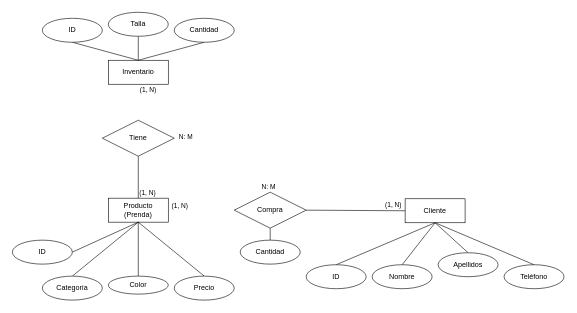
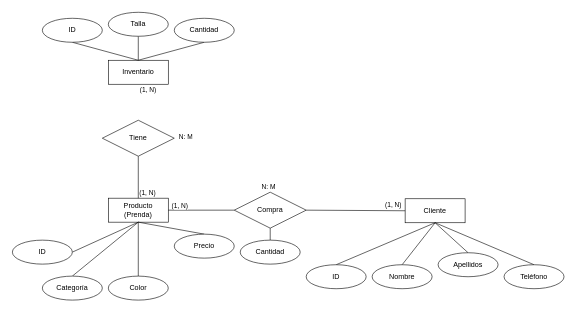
none -> (201, 210)
(138, 285) -> (138, 288)
(204, 288) -> (204, 246)
